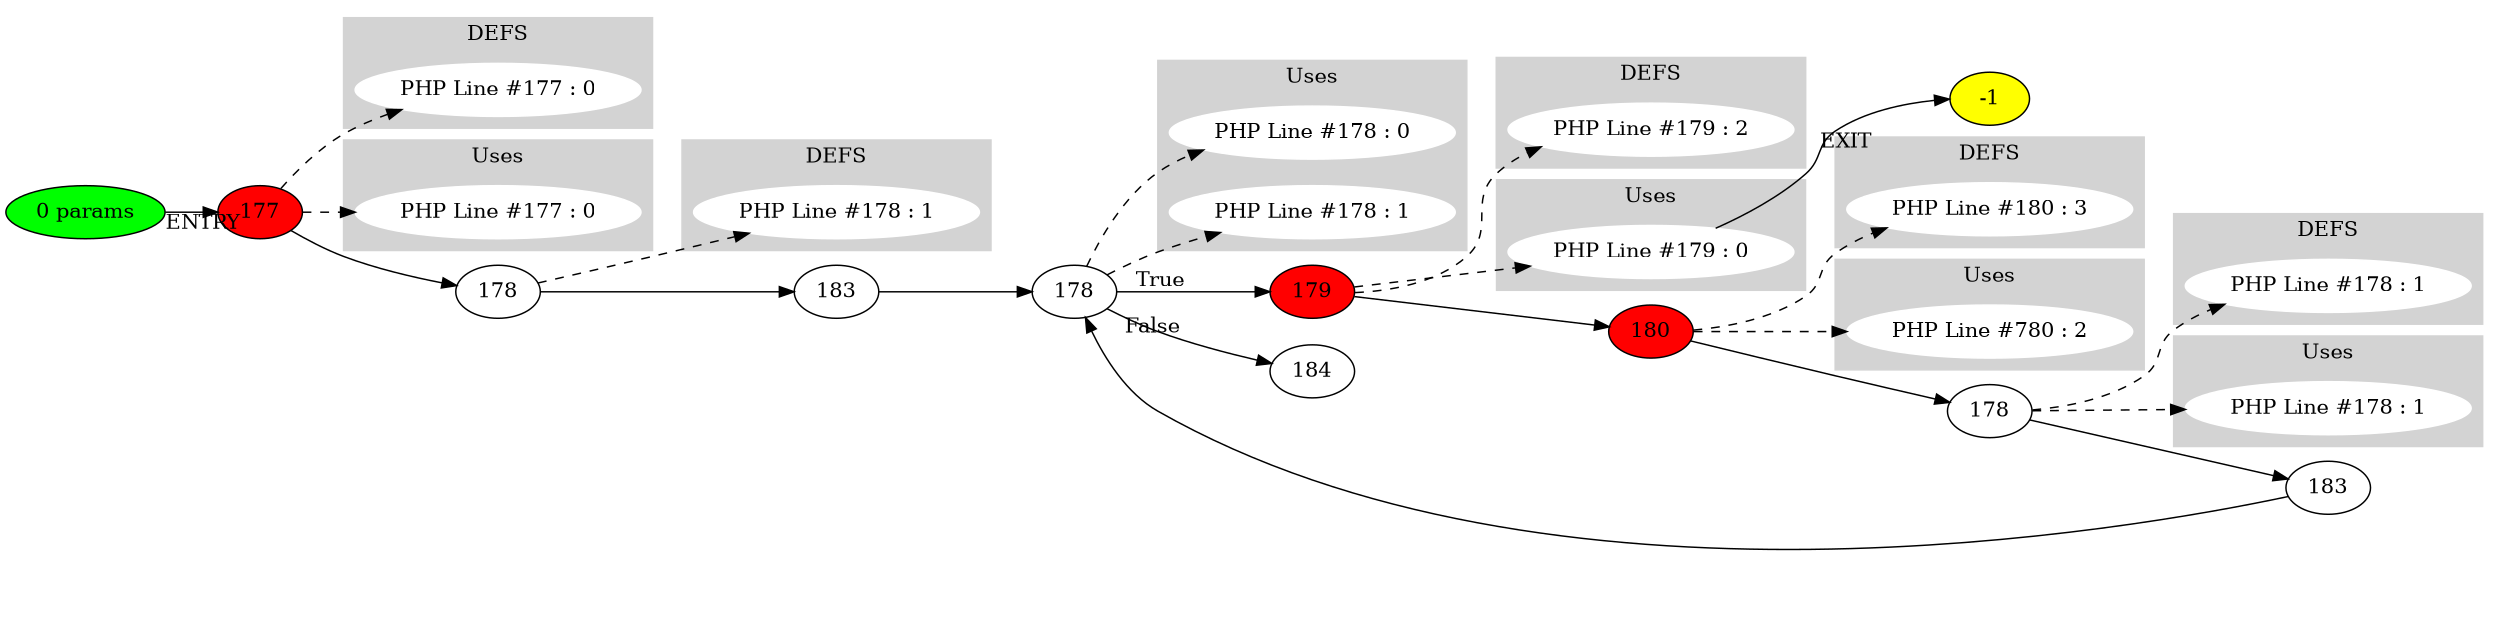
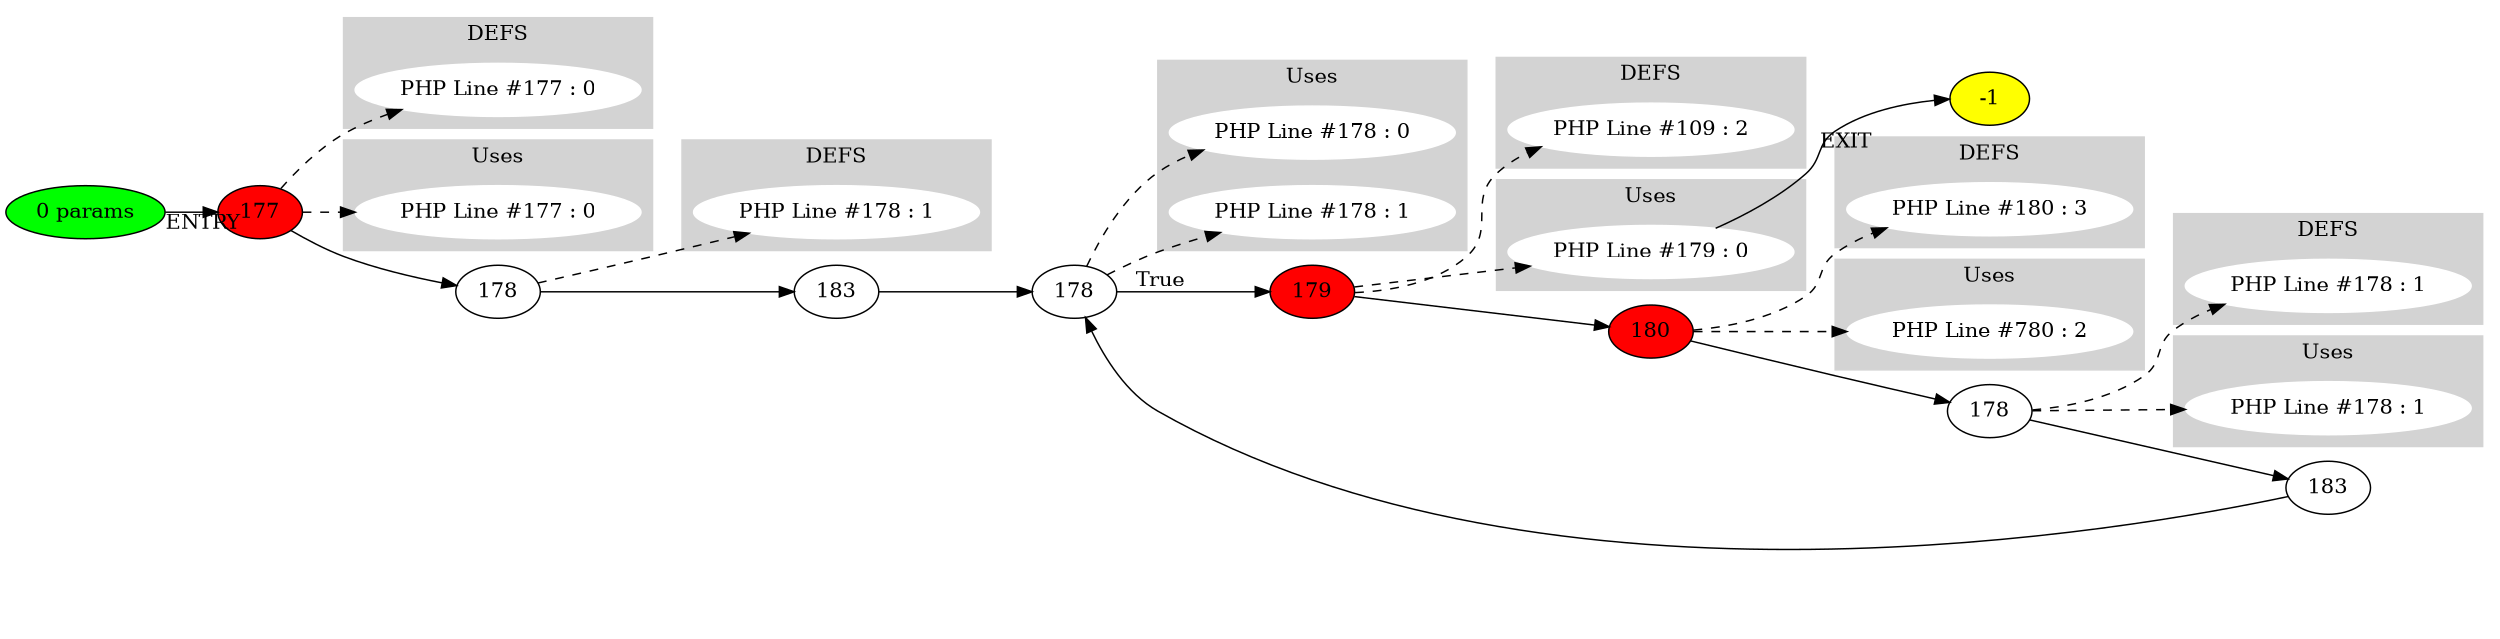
(1651, 130) -> (1651, 130)
(1312, 371) -> none
